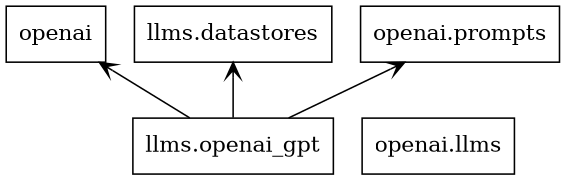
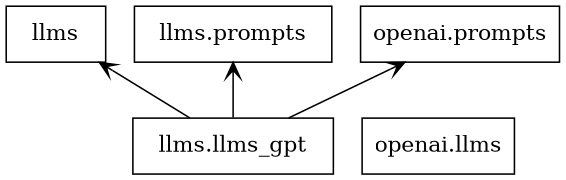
(56, 34) -> (56, 34)
(233, 34) -> (233, 34)
(233, 146) -> (233, 146)
